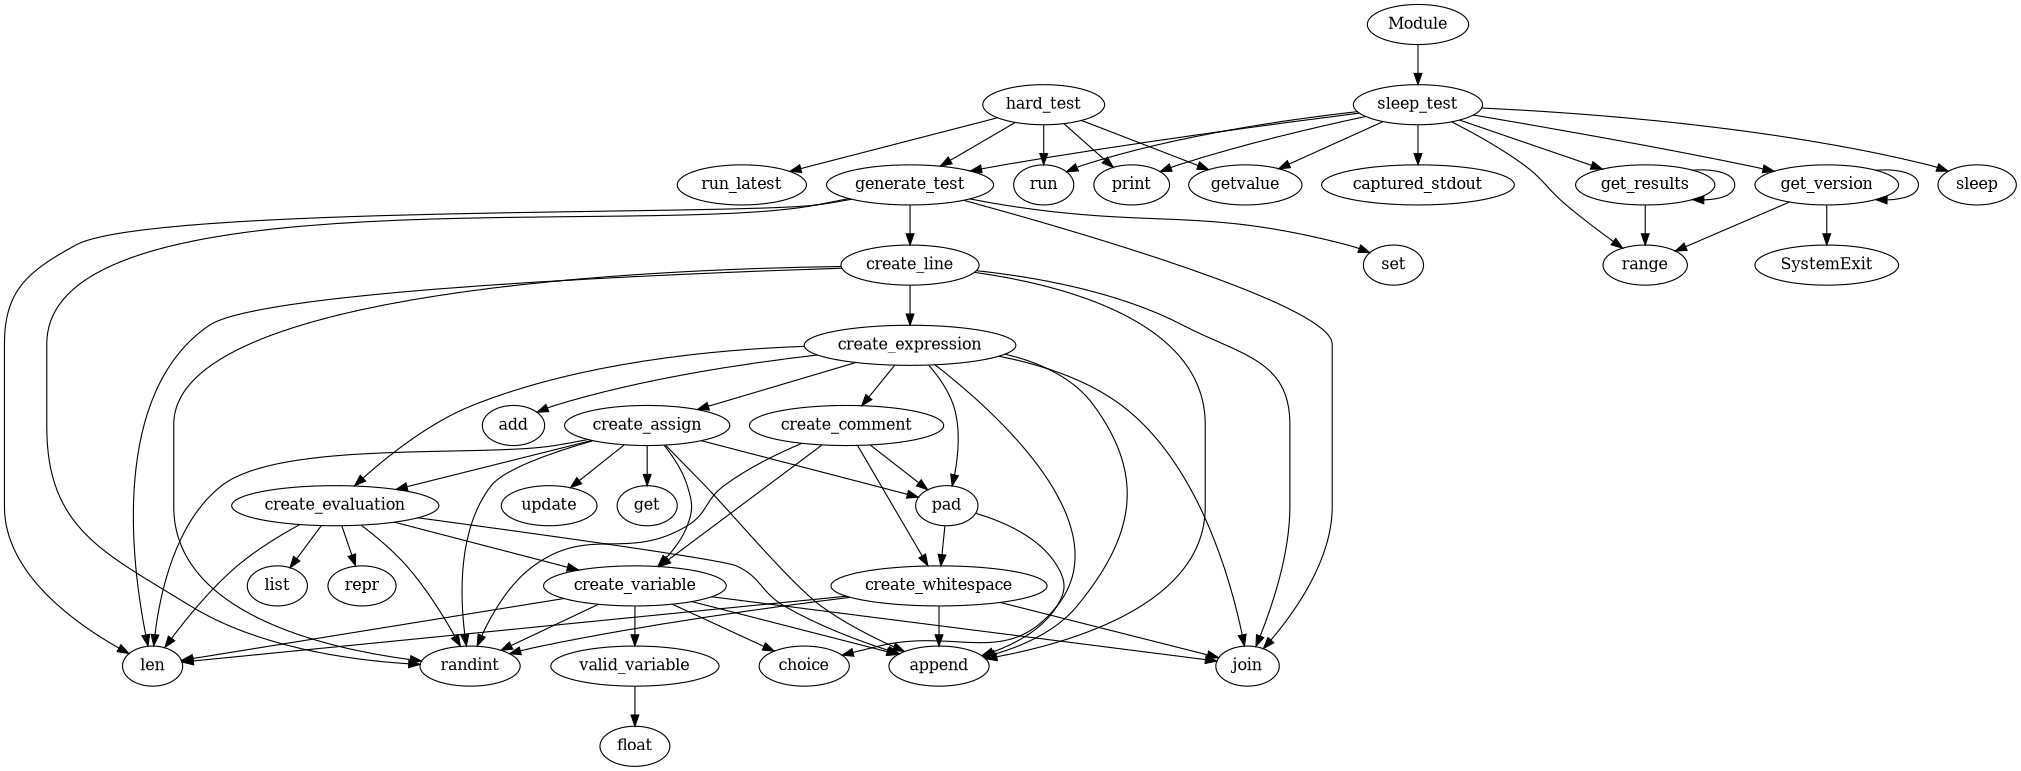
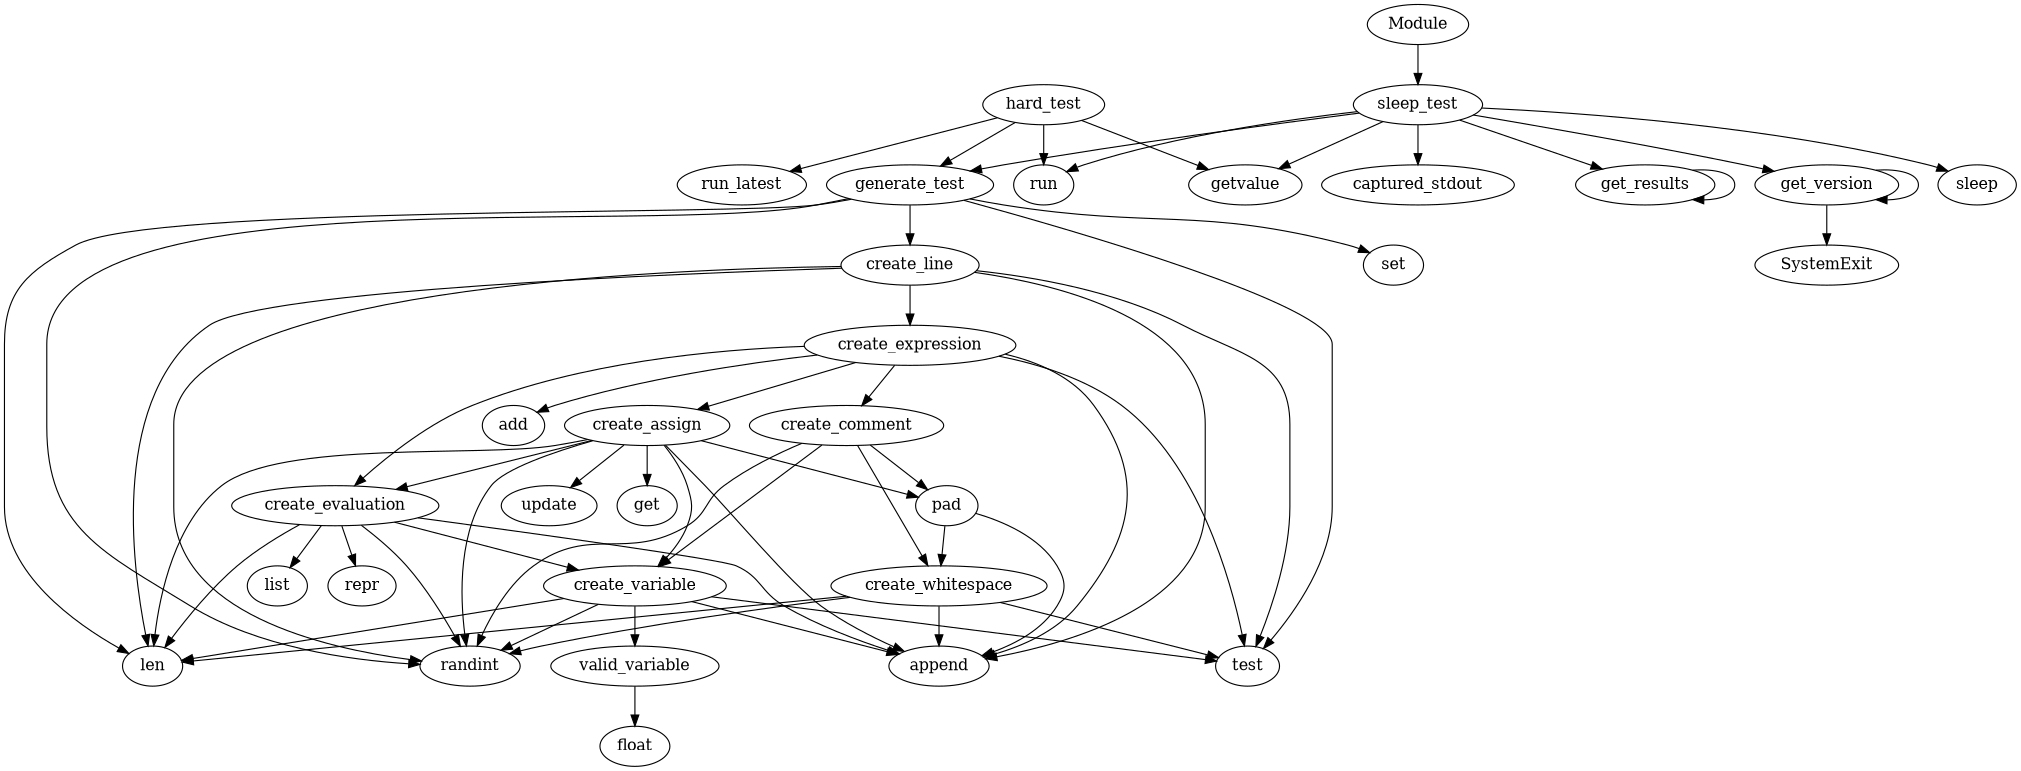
(1132, 185) -> none
(1645, 265) -> none
(956, 416) -> none
(804, 666) -> none
(1248, 666) -> (1248, 666)
